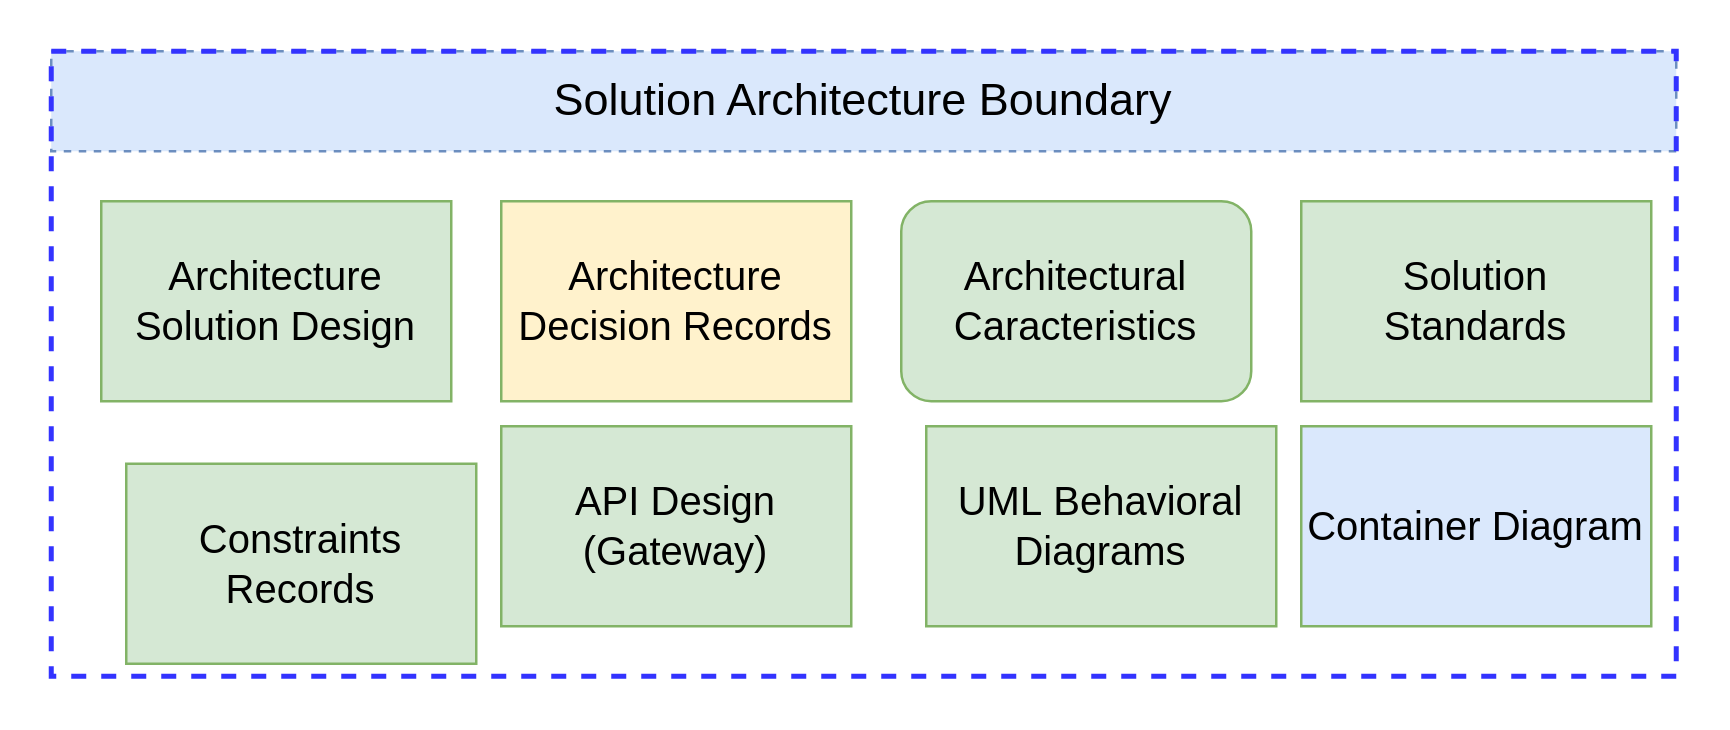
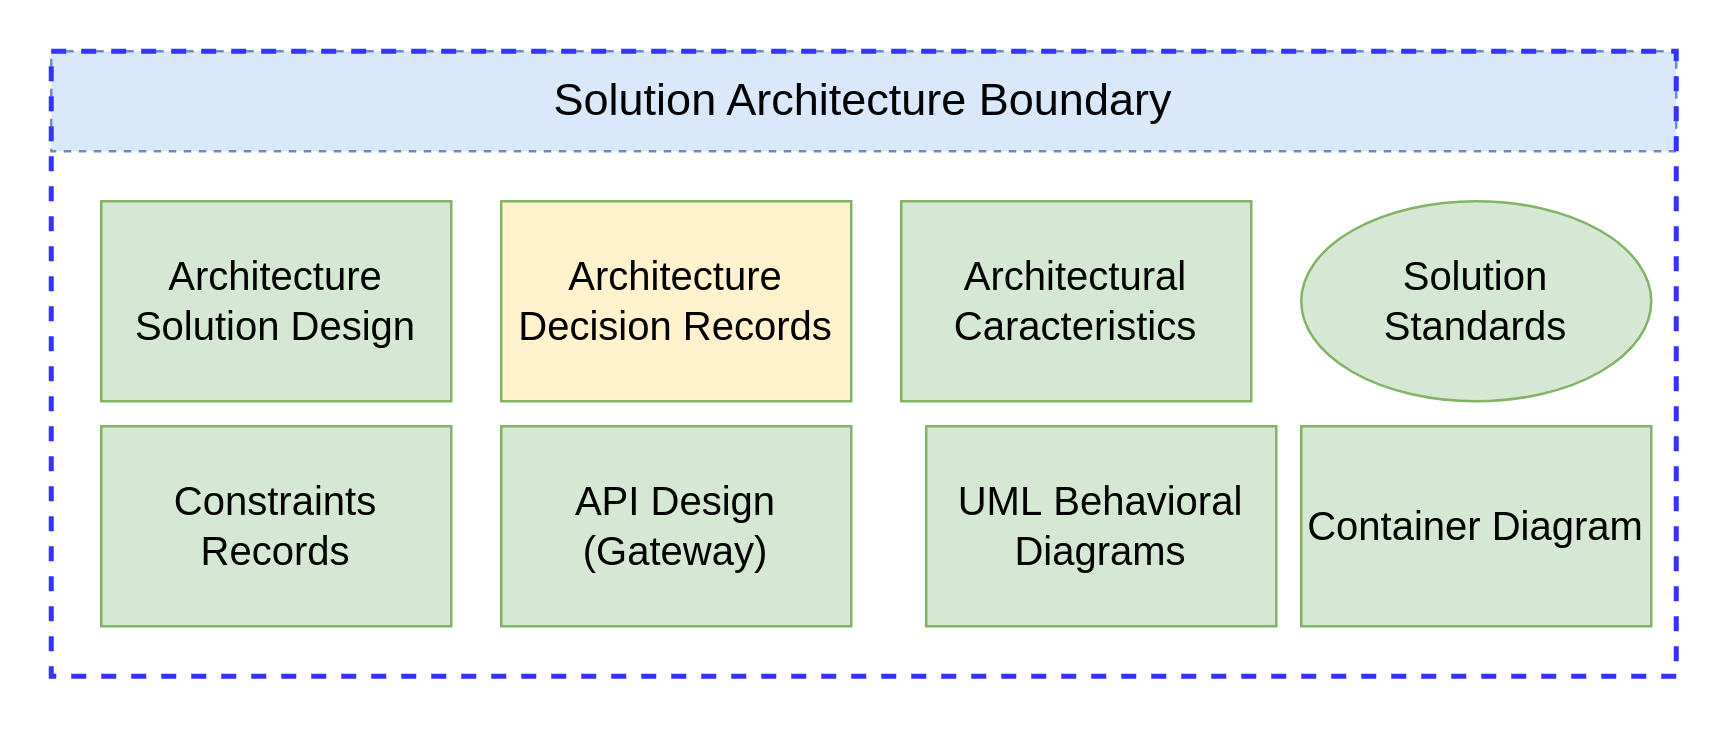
(1076, 301) -> (1076, 301)
(1476, 301) -> (1476, 301)
(1476, 526) -> (1476, 526)
(301, 564) -> (276, 526)
